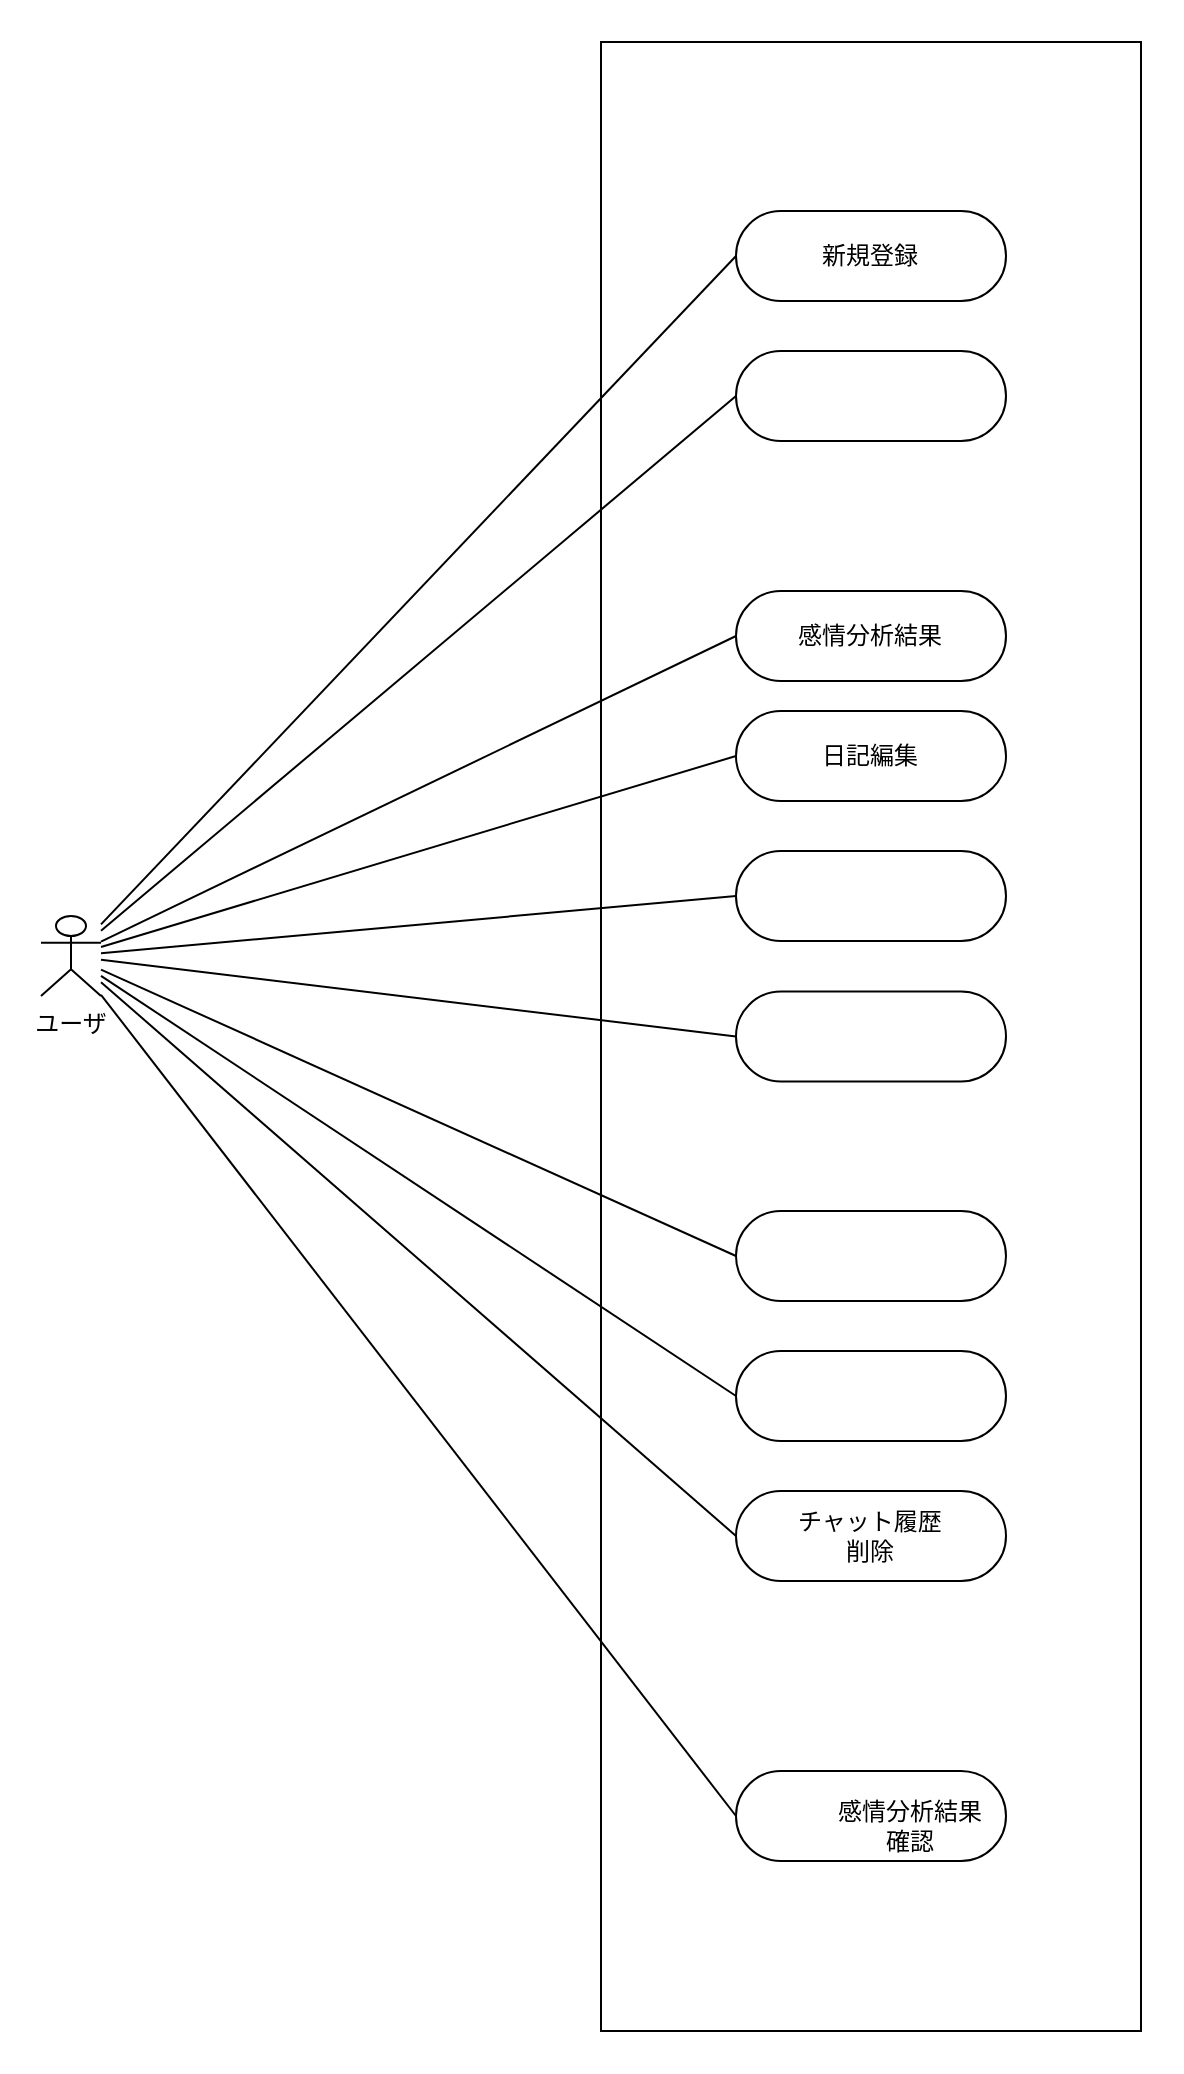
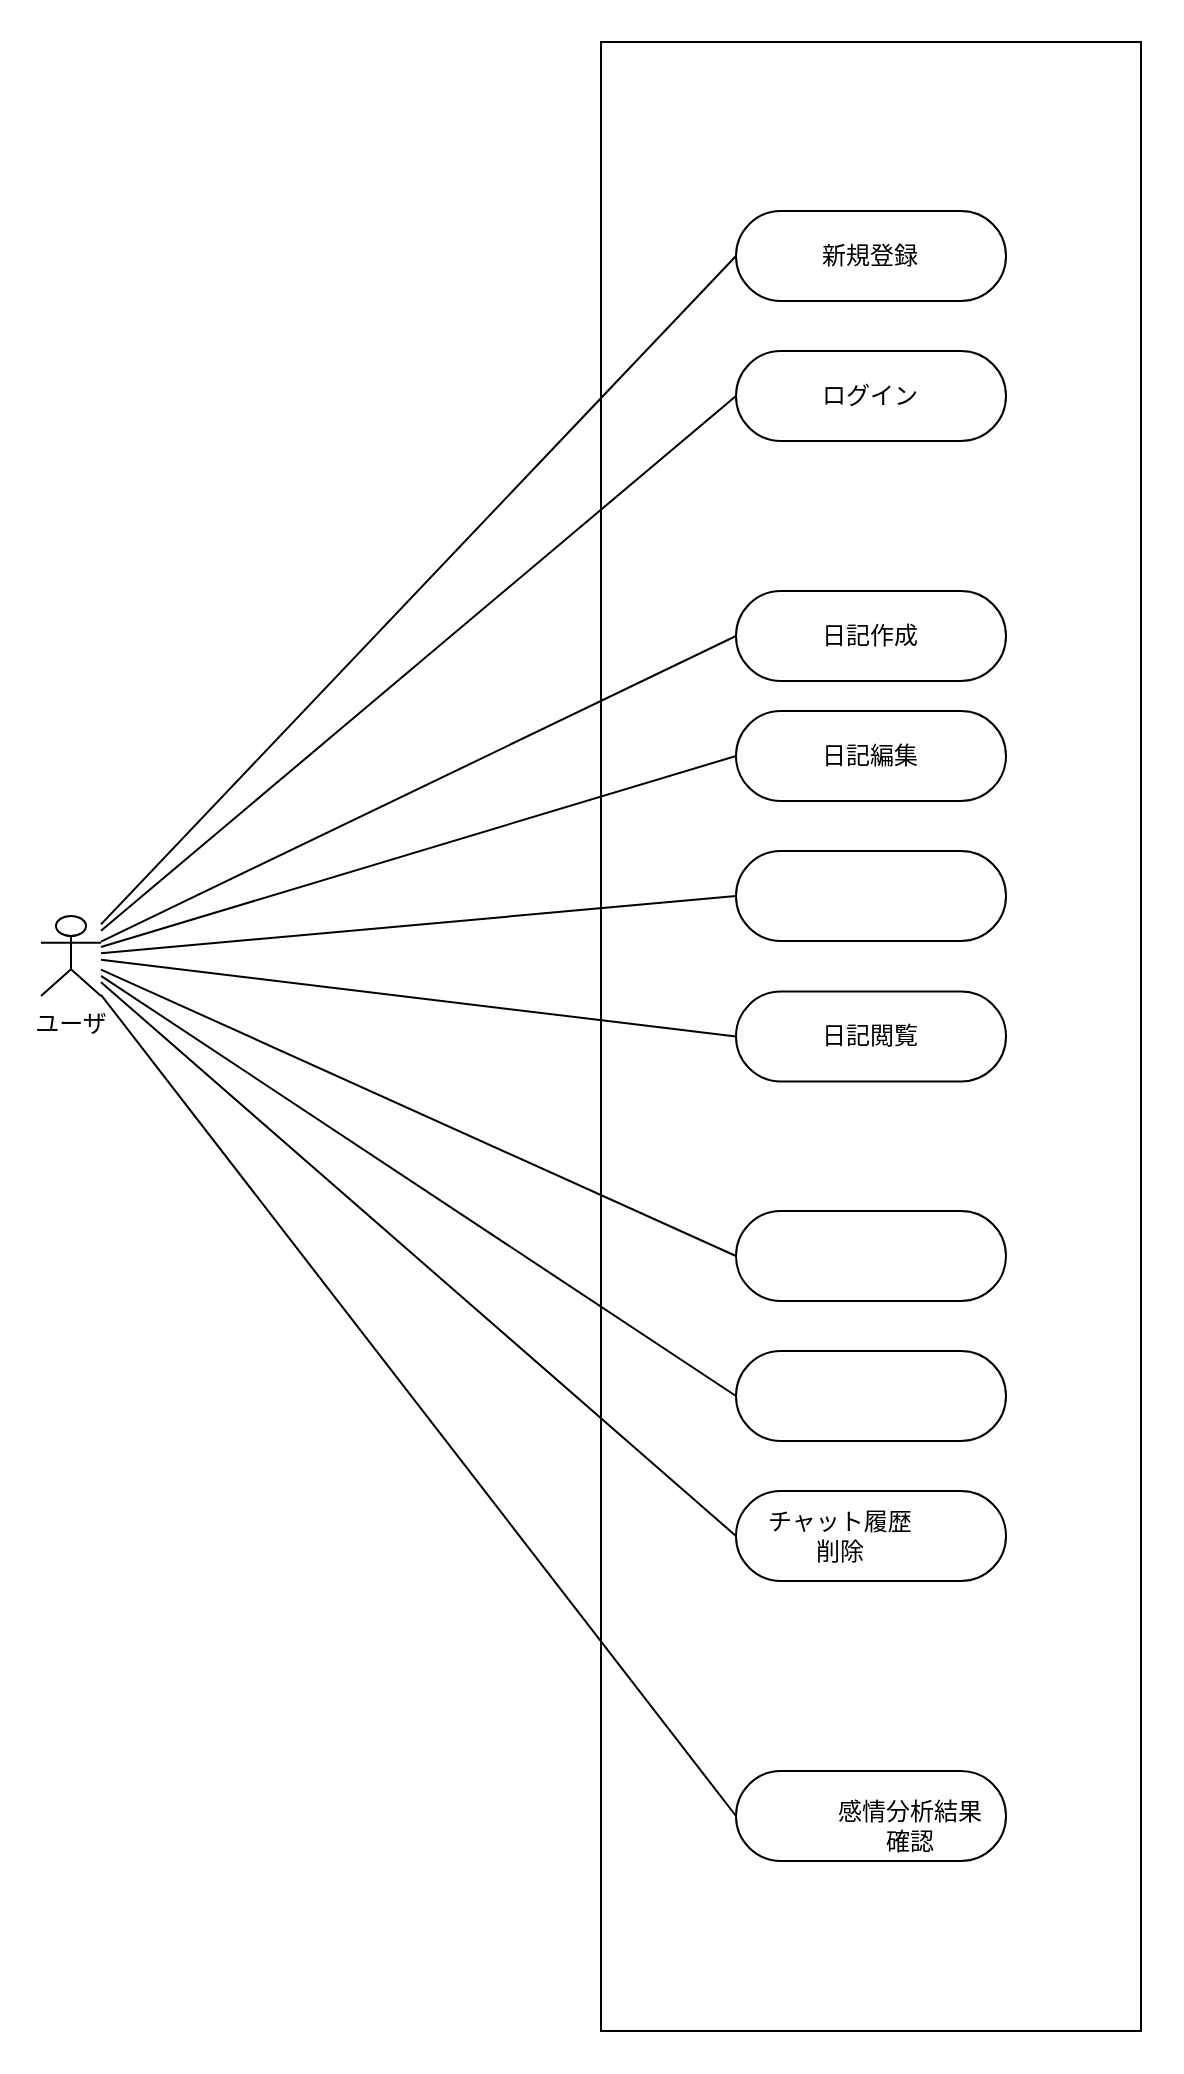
none -> (871, 396)
(871, 637) -> (871, 637)
none -> (871, 1037)
(871, 1536) -> (841, 1536)
